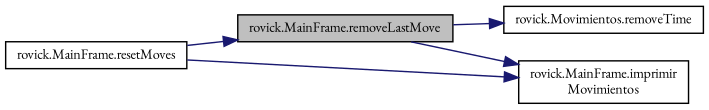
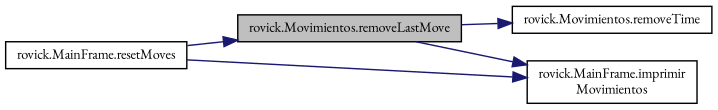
(345, 28) -> (350, 28)
